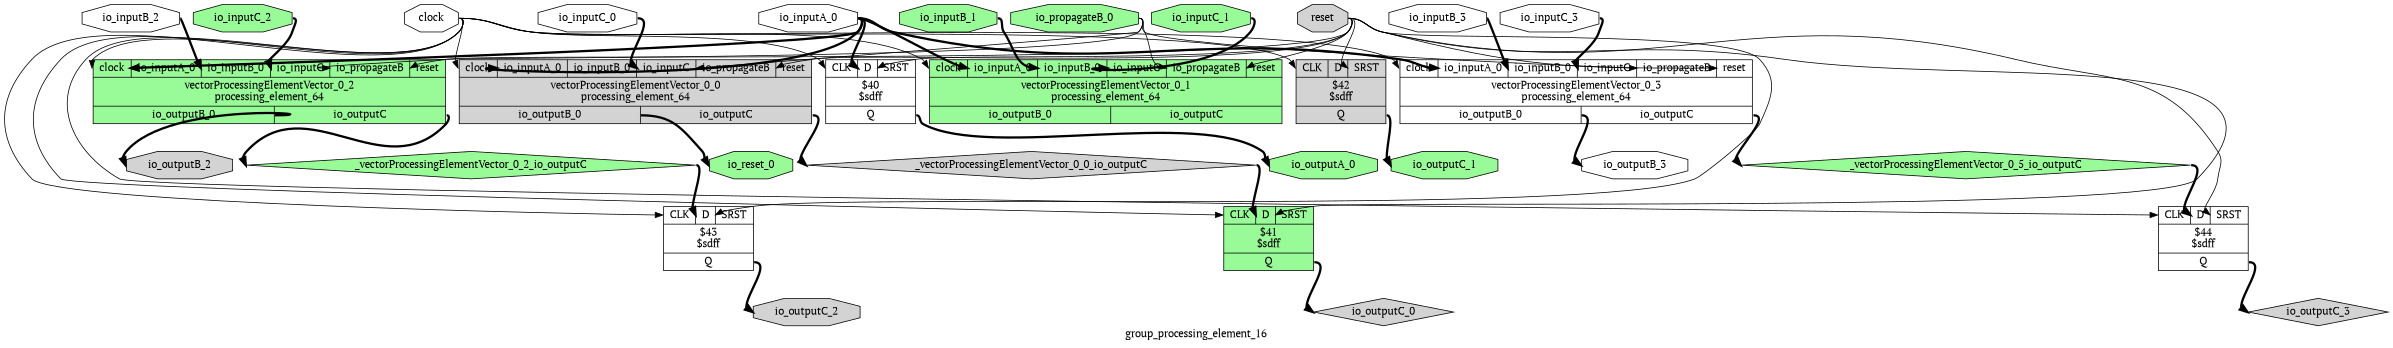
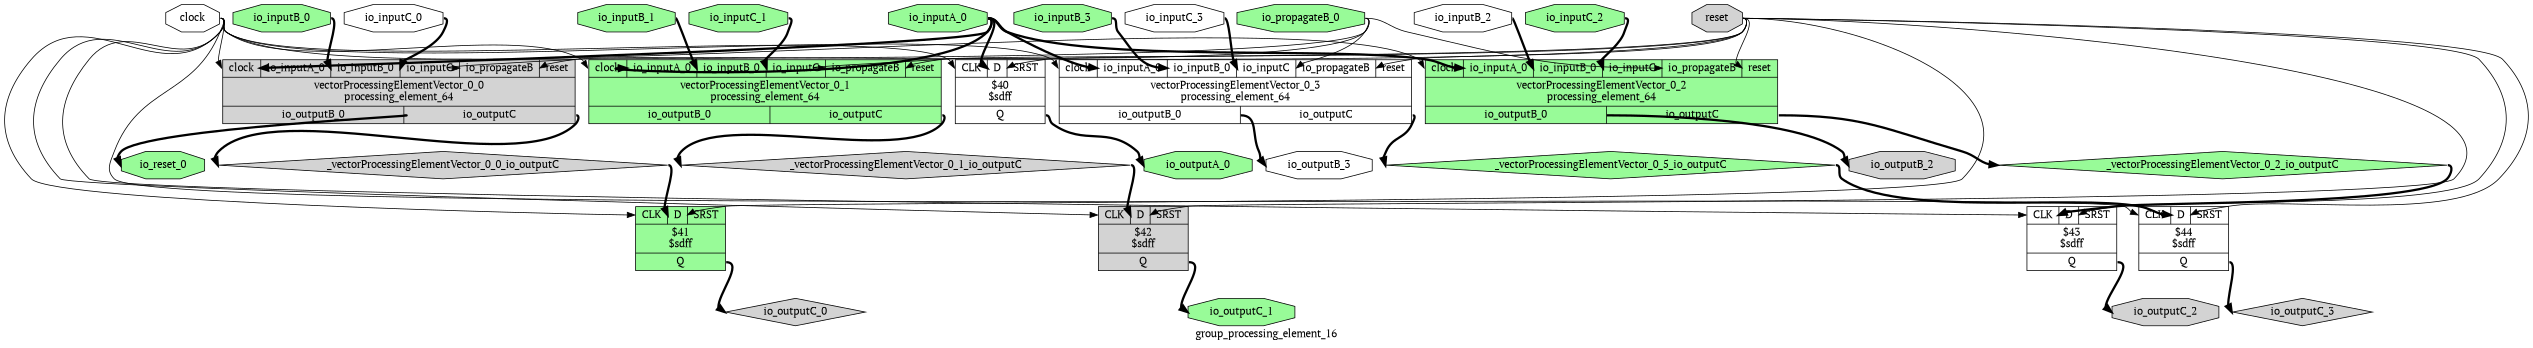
none -> (282, 18)
(808, 18) -> (938, 18)
(1438, 18) -> (1063, 18)
none -> (906, 165)
